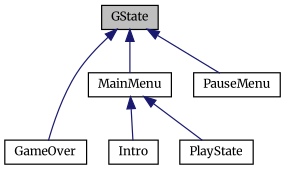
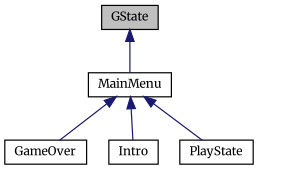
(70, 84) -> (83, 122)
(237, 85) -> none
